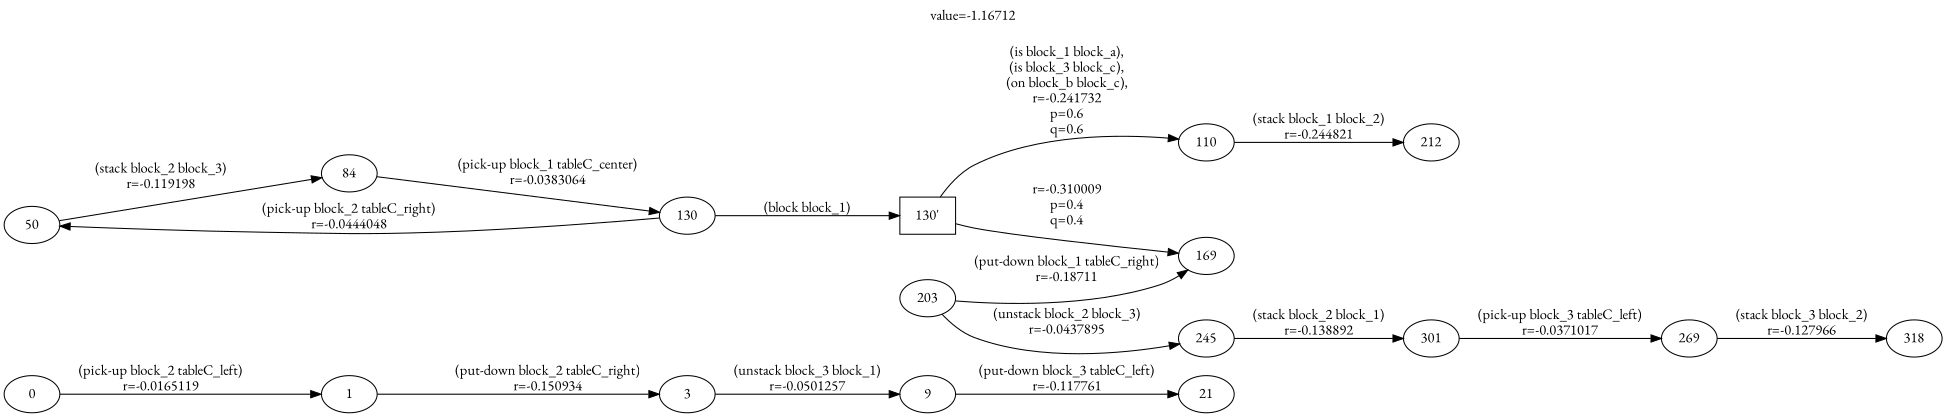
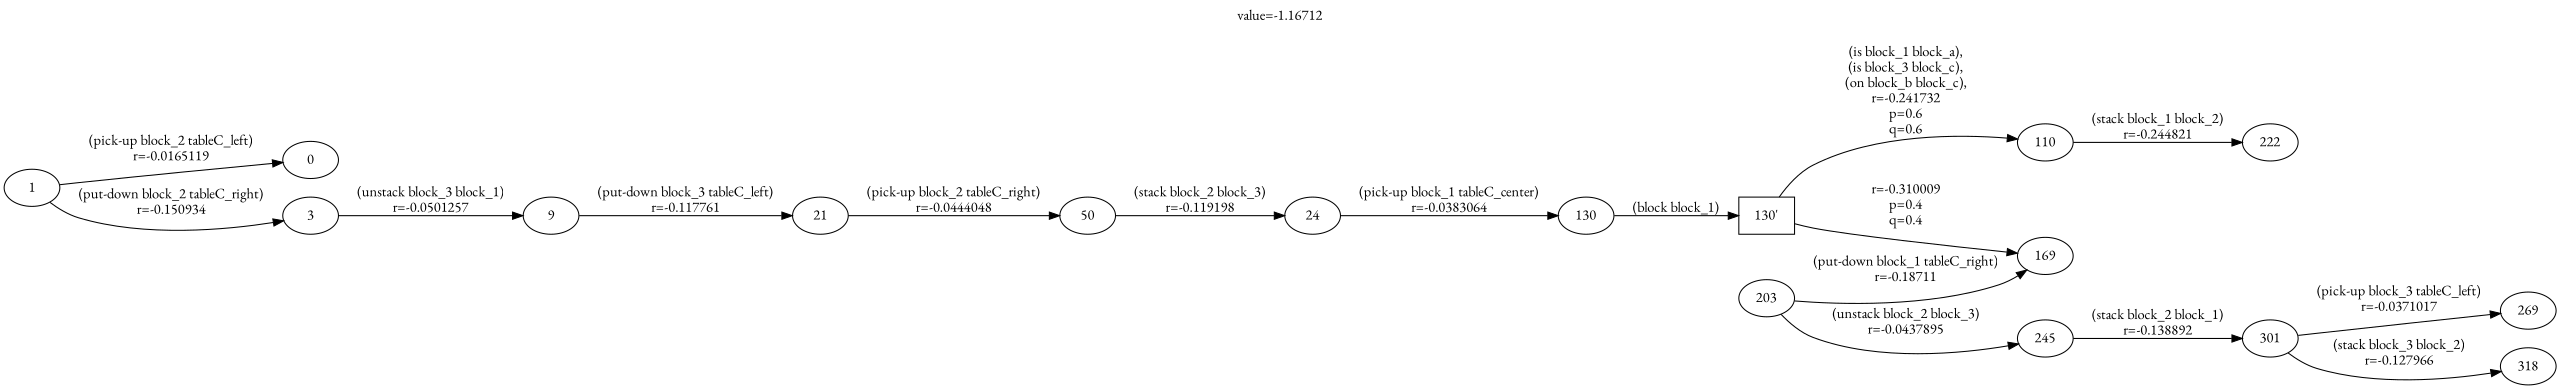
(1431, 142) -> (2270, 142)
(349, 173) -> (1313, 216)
(365, 234) -> (949, 216)
(1797, 338) -> (2387, 379)
(185, 394) -> (166, 174)
